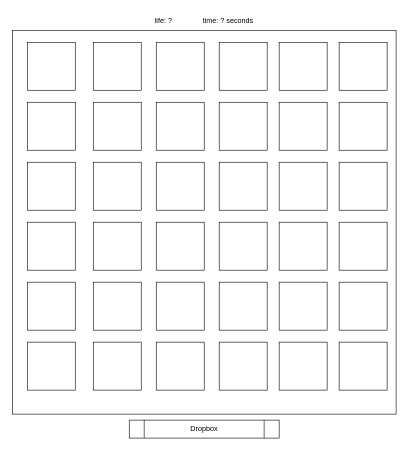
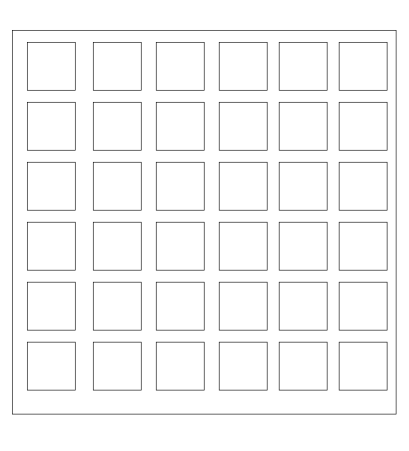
(204, 21) -> none
(204, 429) -> none
